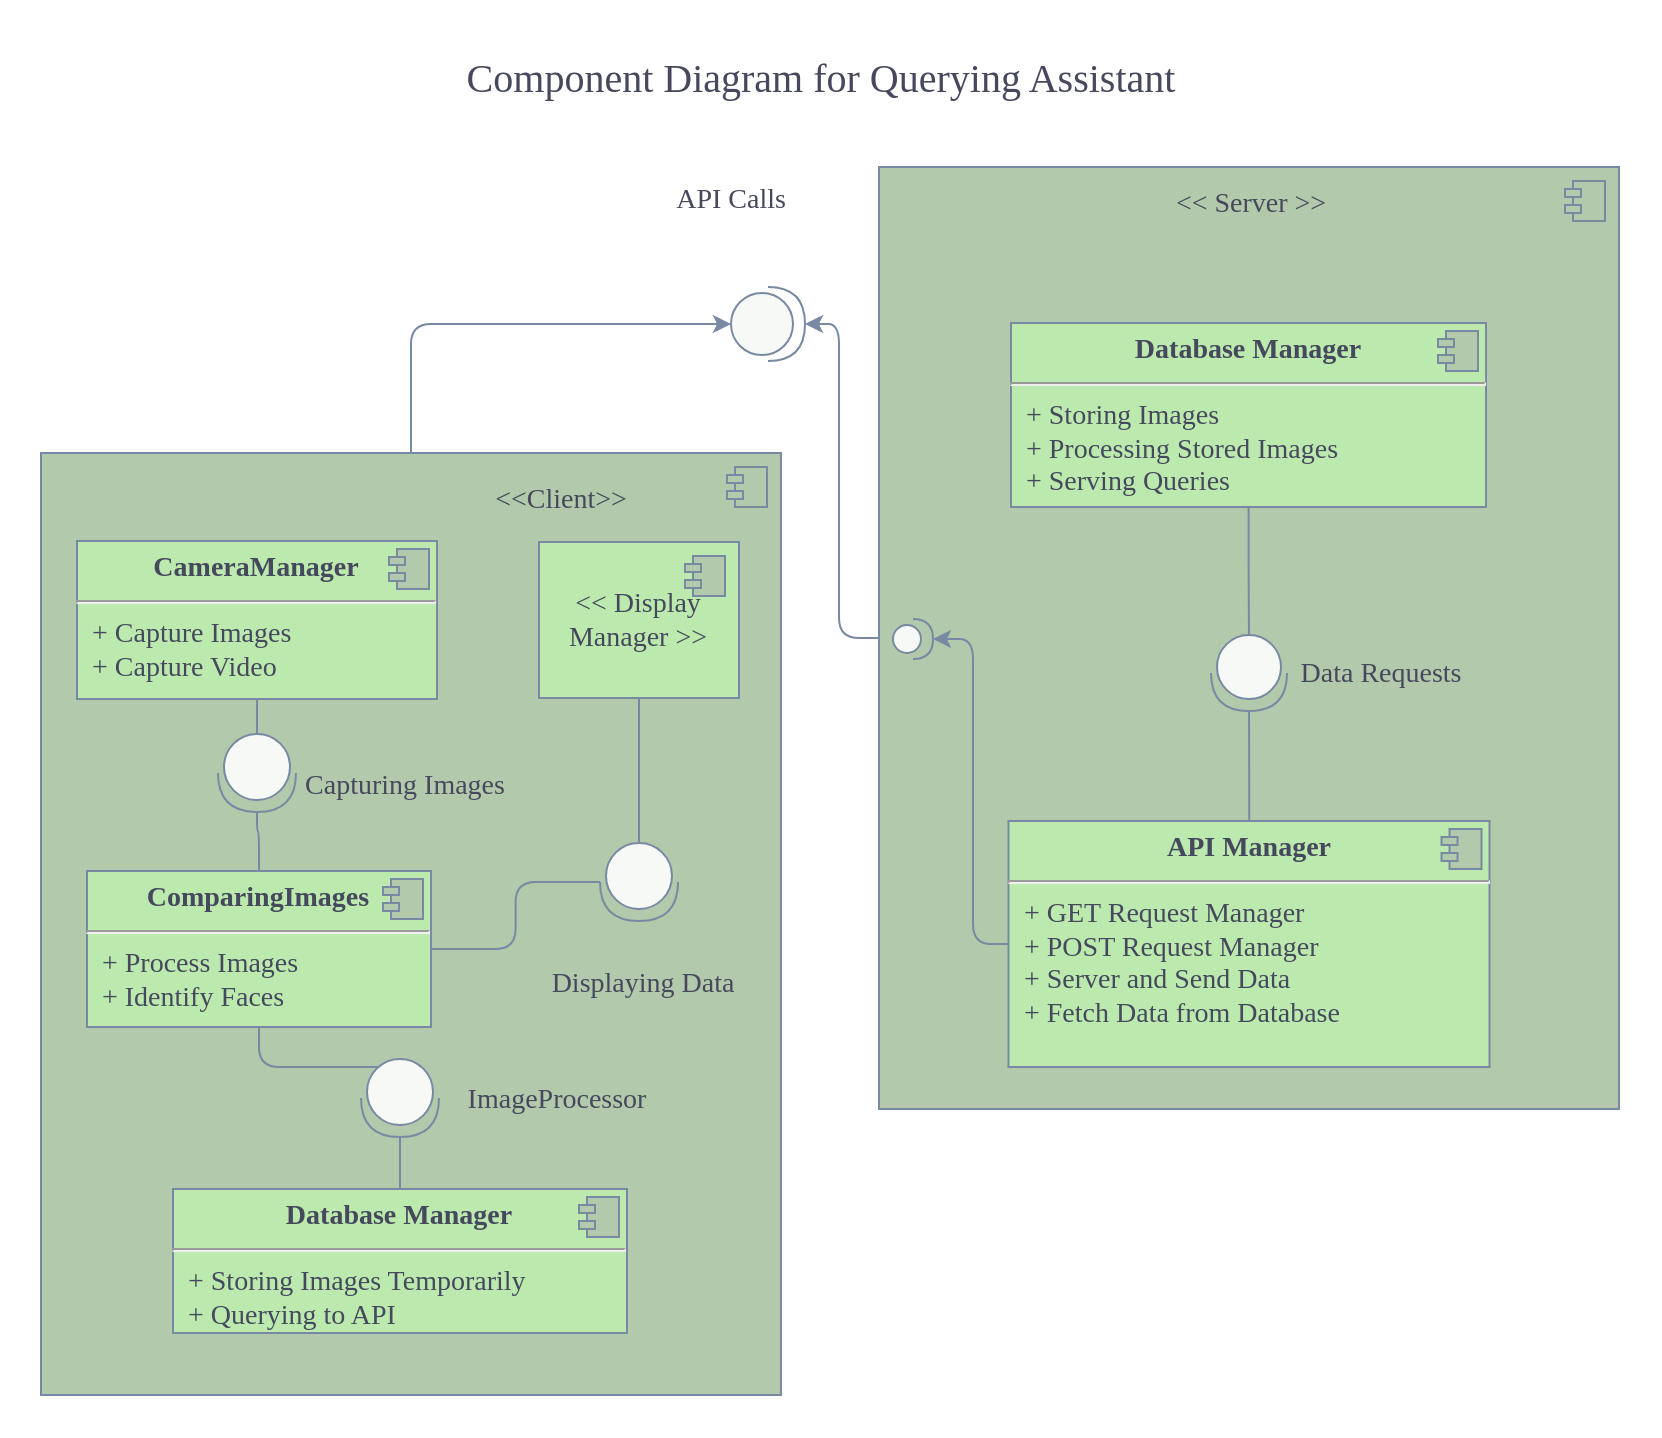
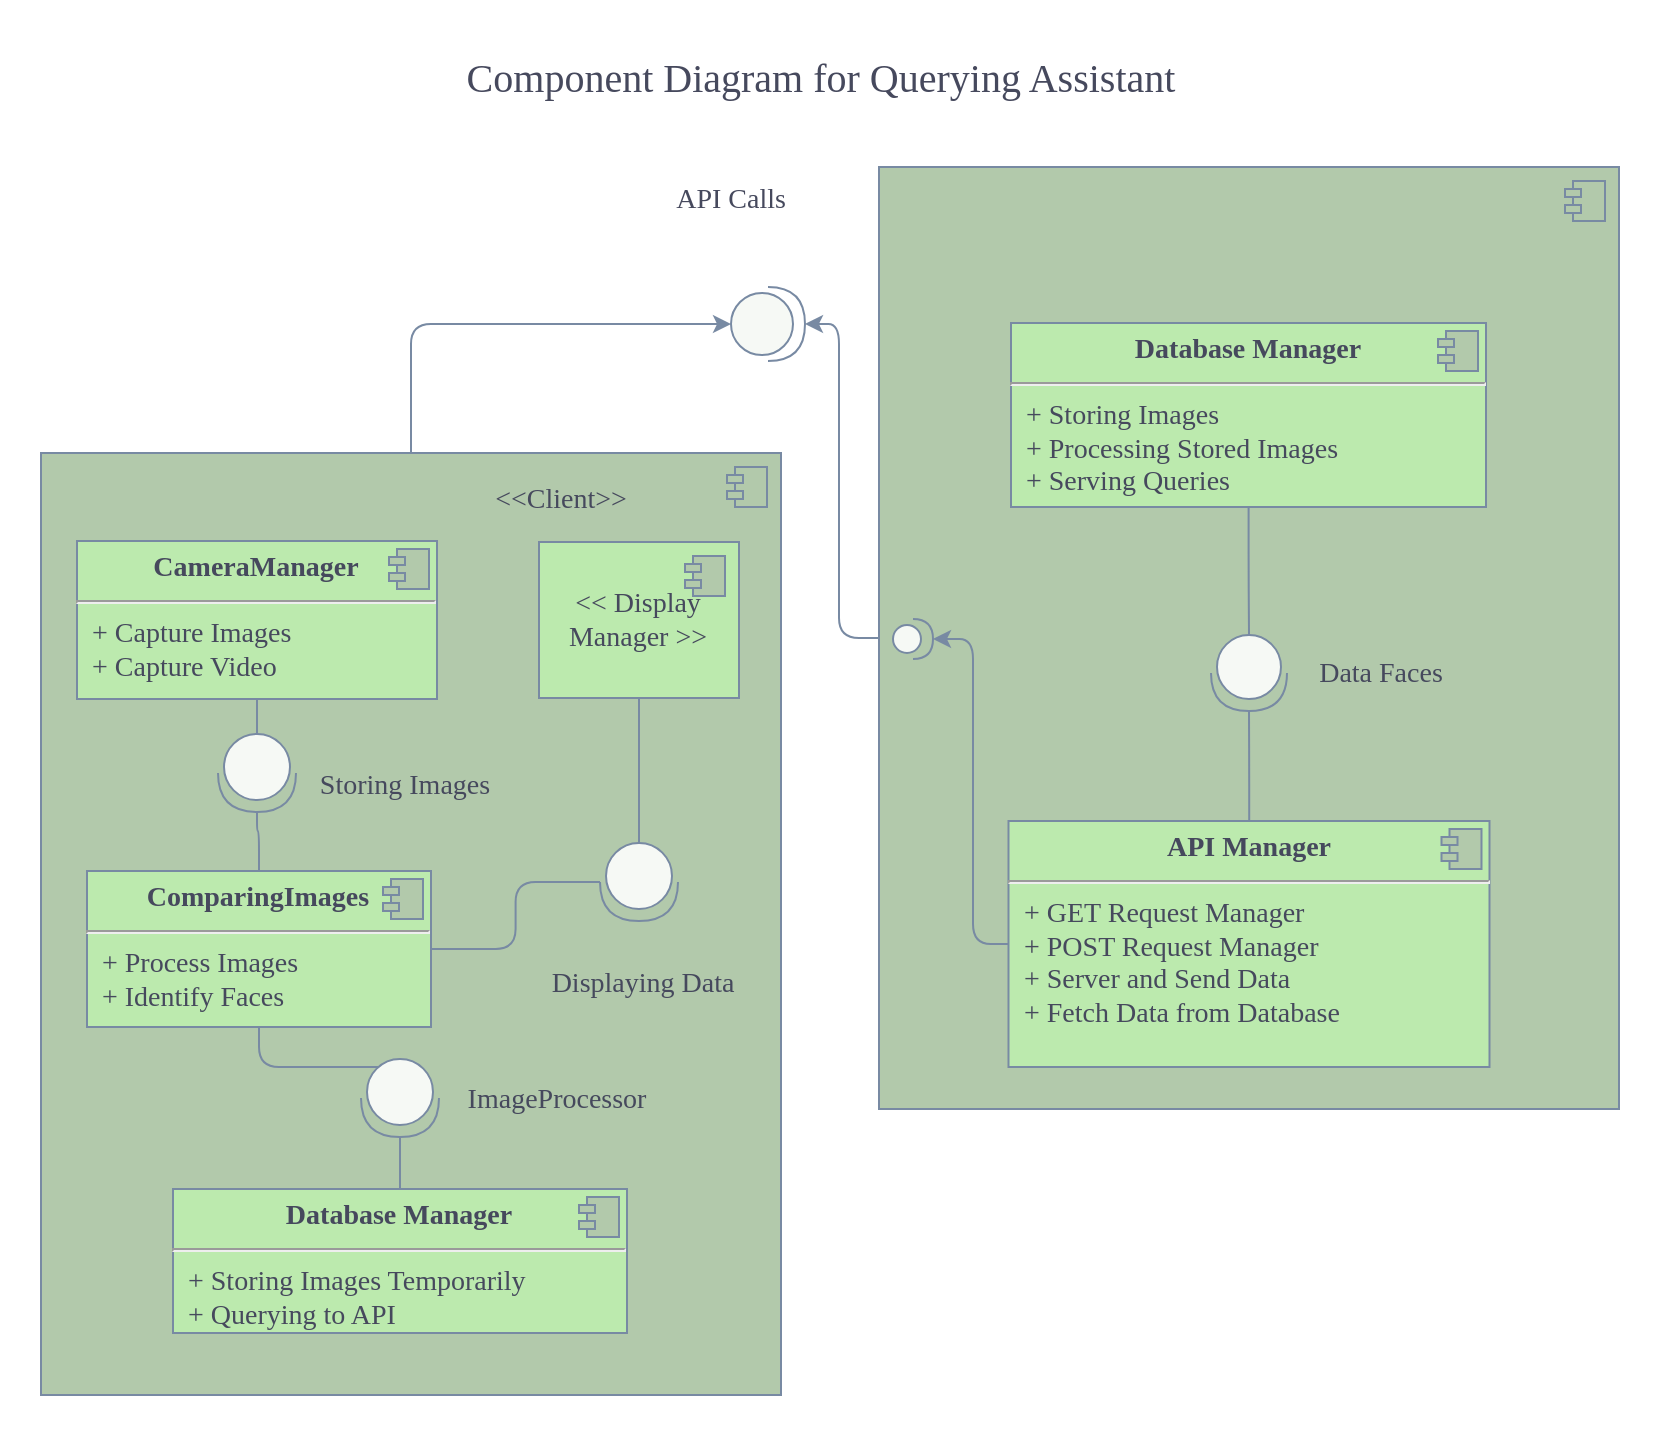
(1251, 204) -> none
(1382, 675) -> (1382, 675)
(406, 787) -> (406, 787)
